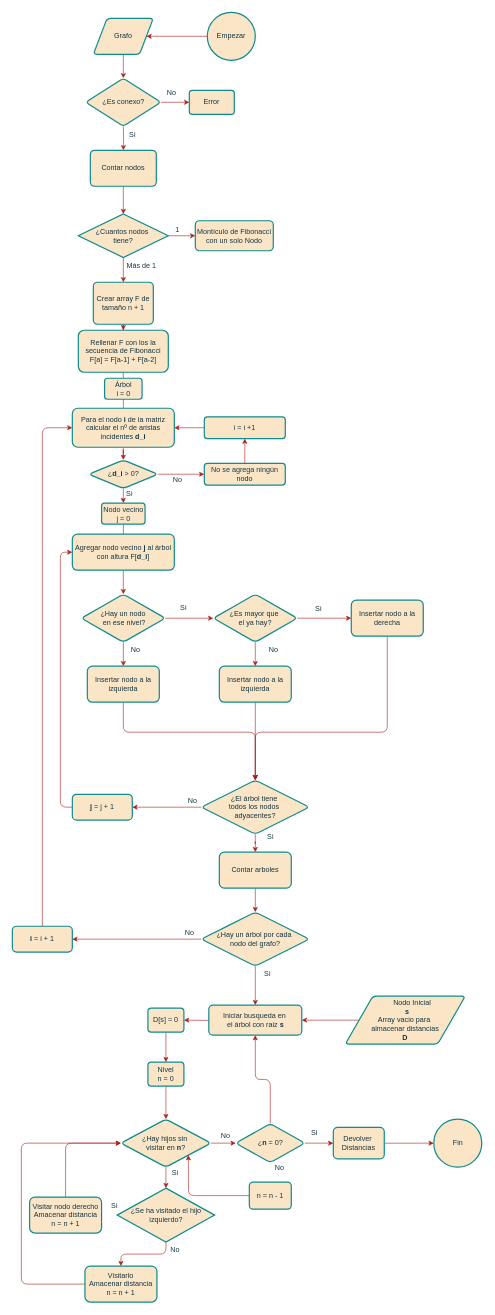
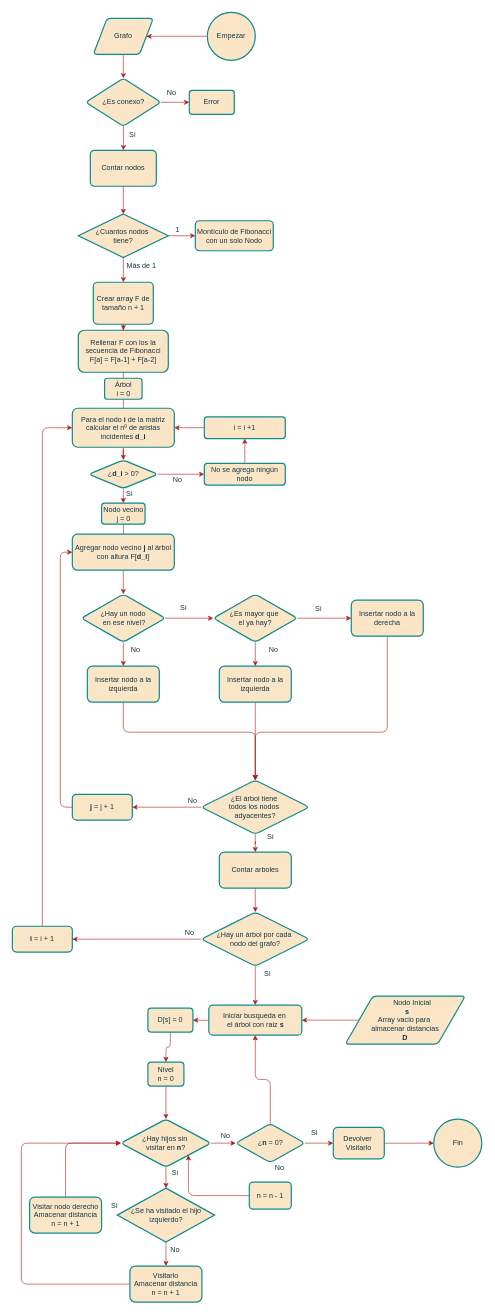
(166, 1020) -> (170, 1020)
(359, 1143) -> (359, 1143)
(121, 1284) -> (166, 1284)
